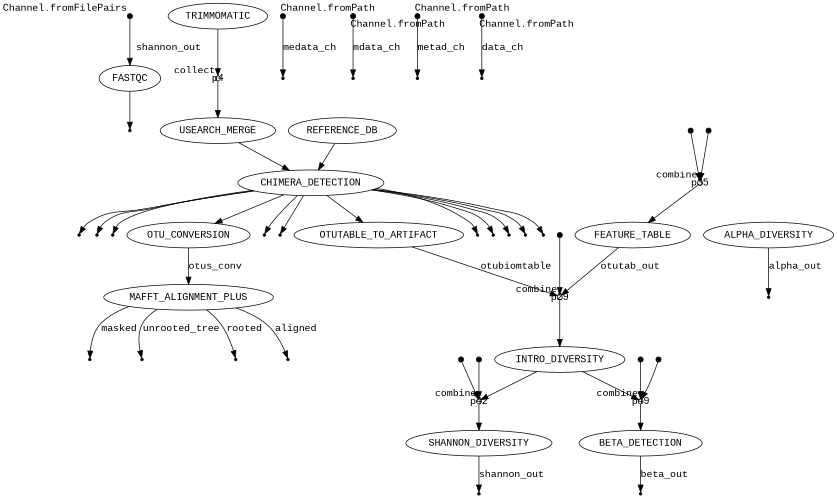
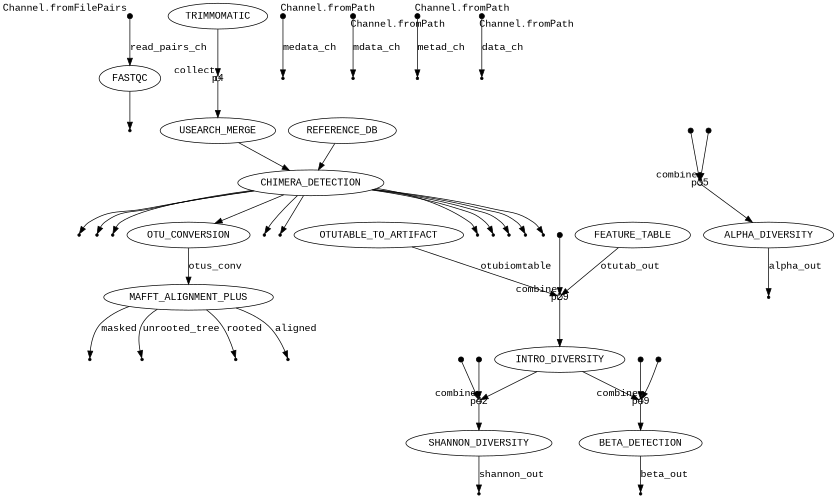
(169, 47) -> (169, 47)
(676, 201) -> (724, 201)
(342, 207) -> none
